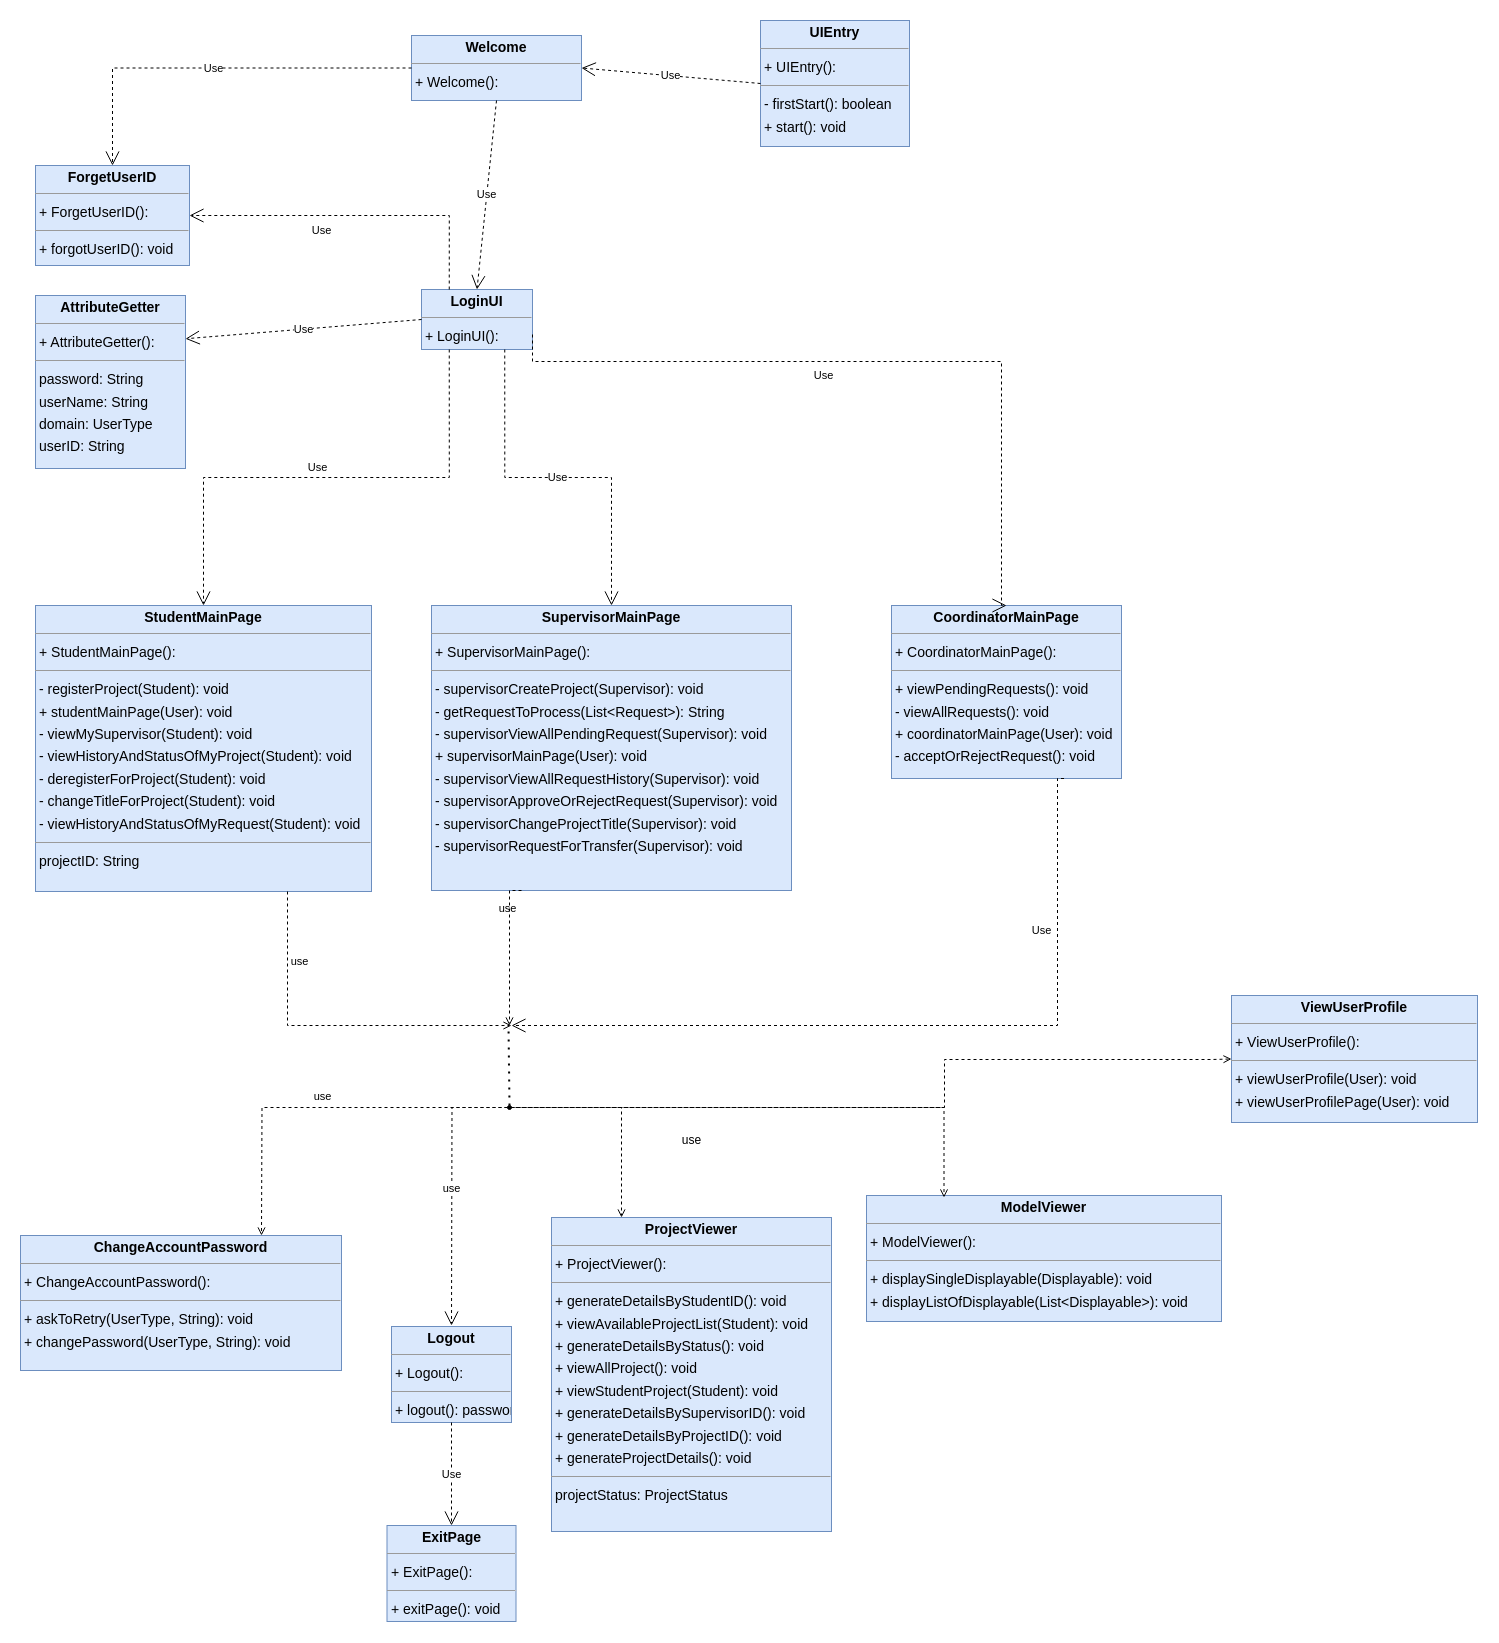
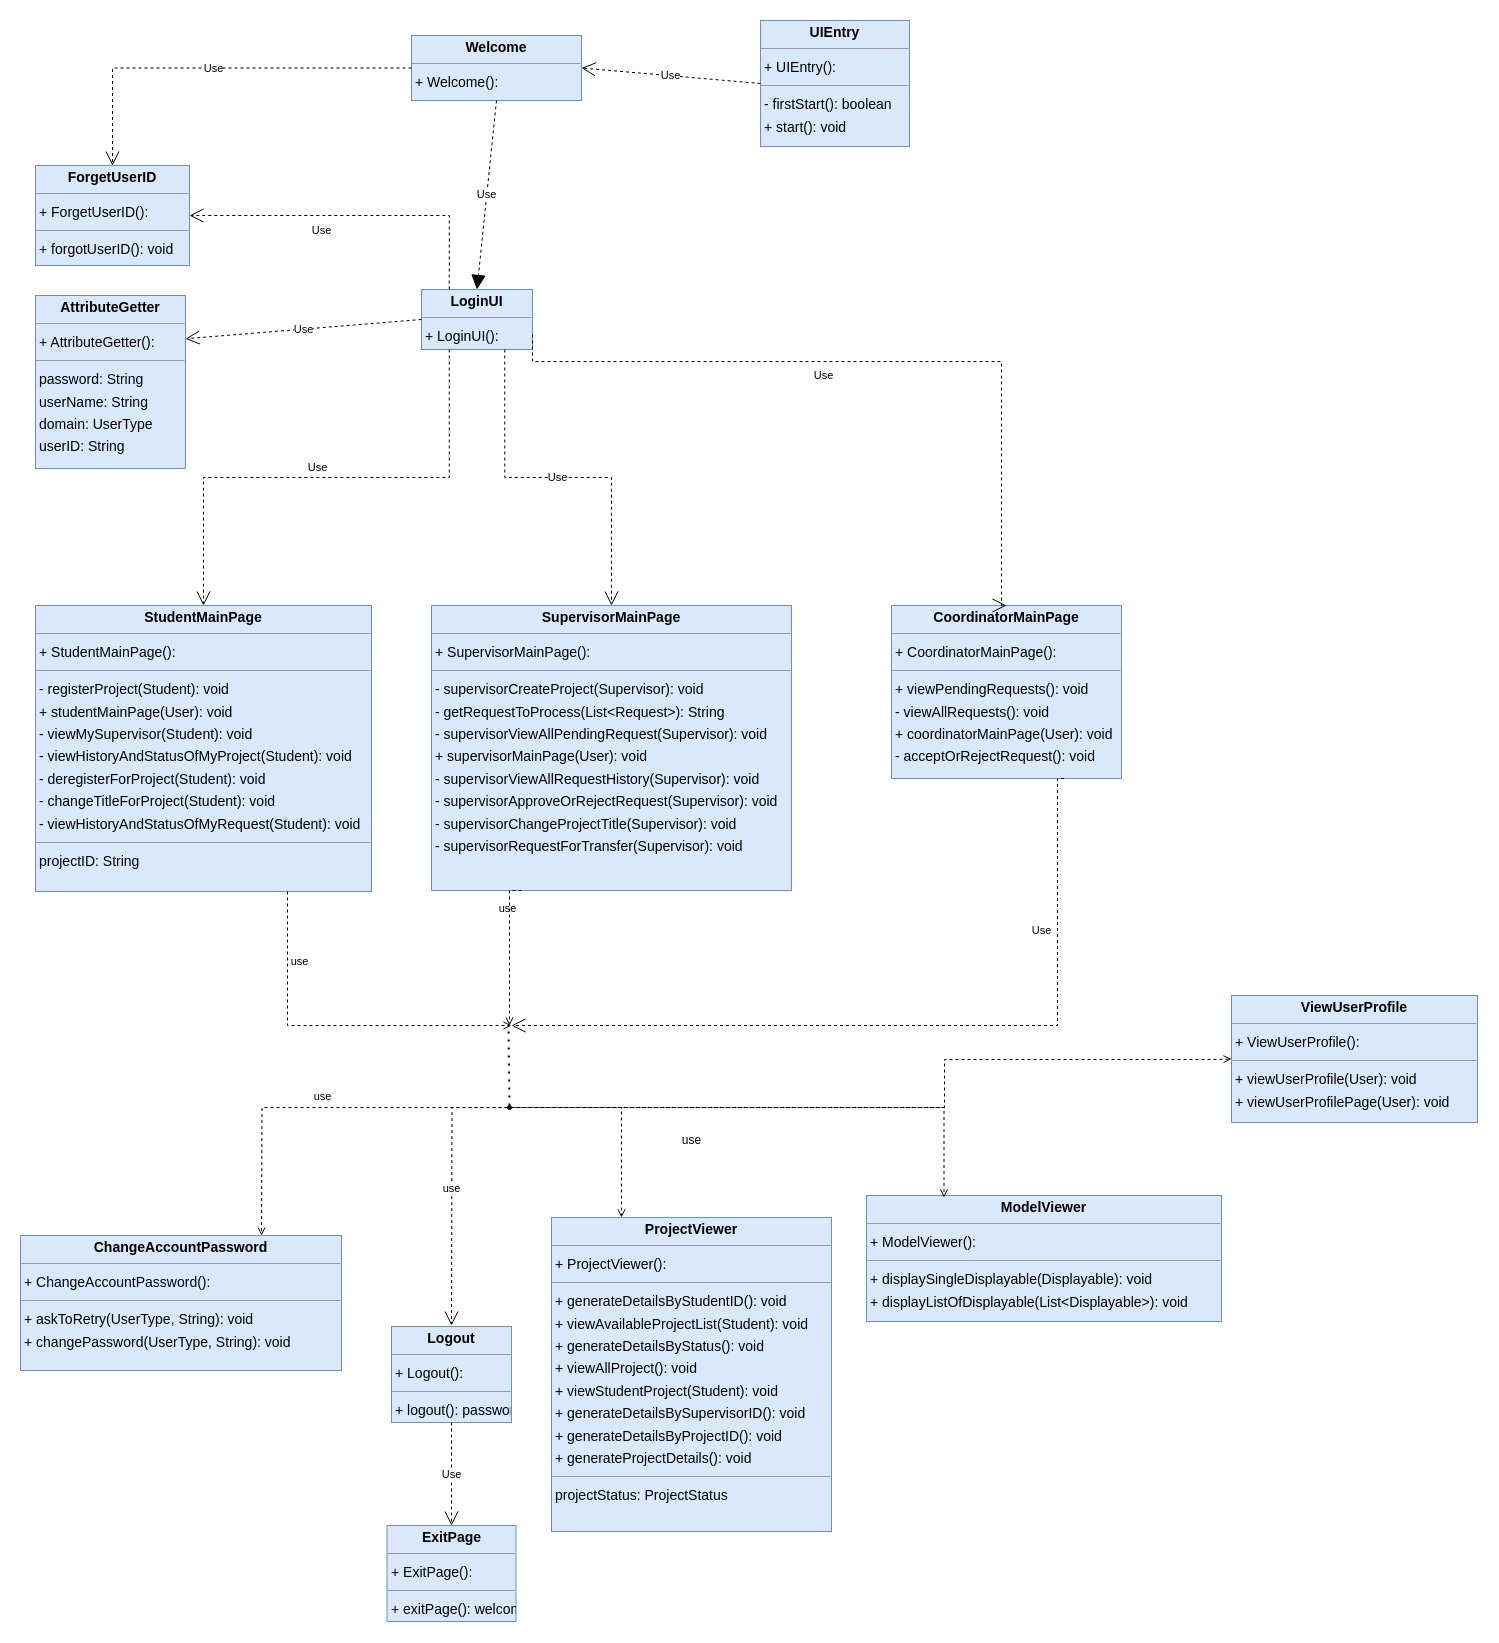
(478, 280) -> (479, 274)
(449, 1551) -> (461, 1551)
